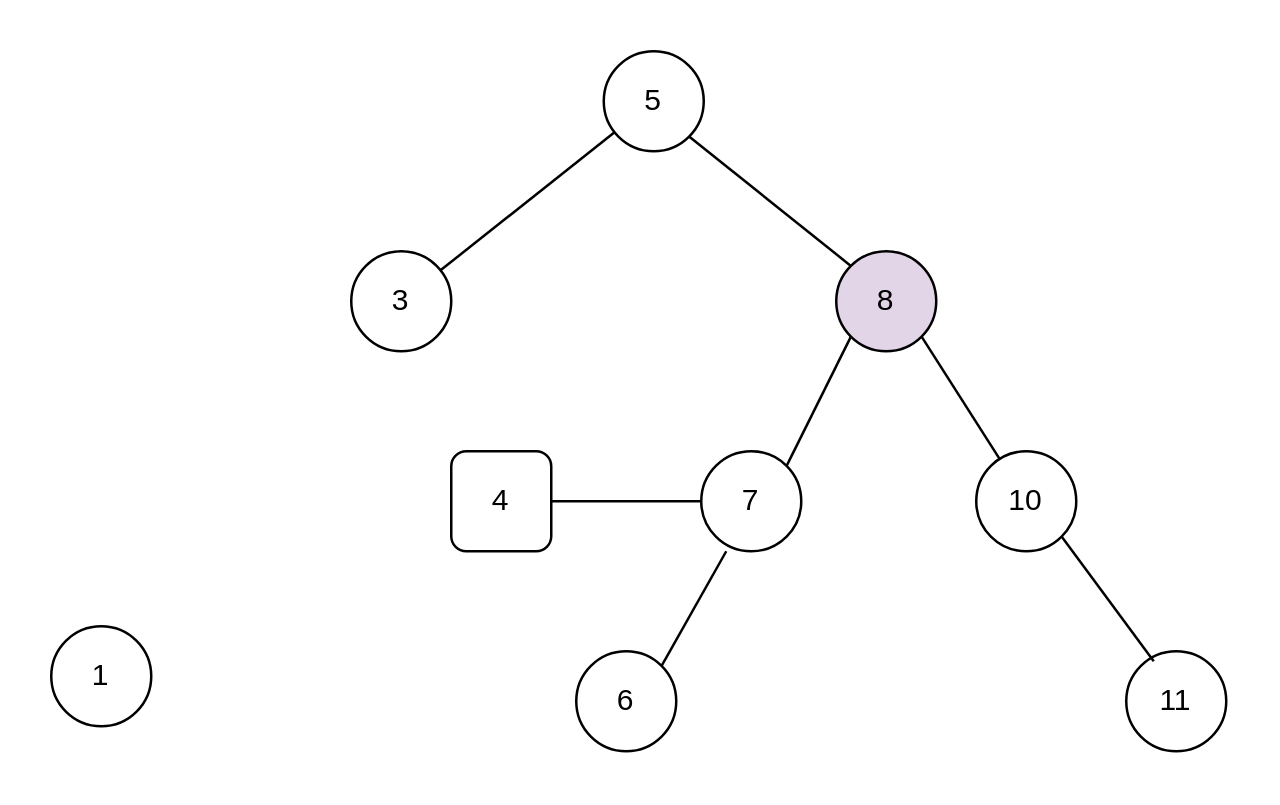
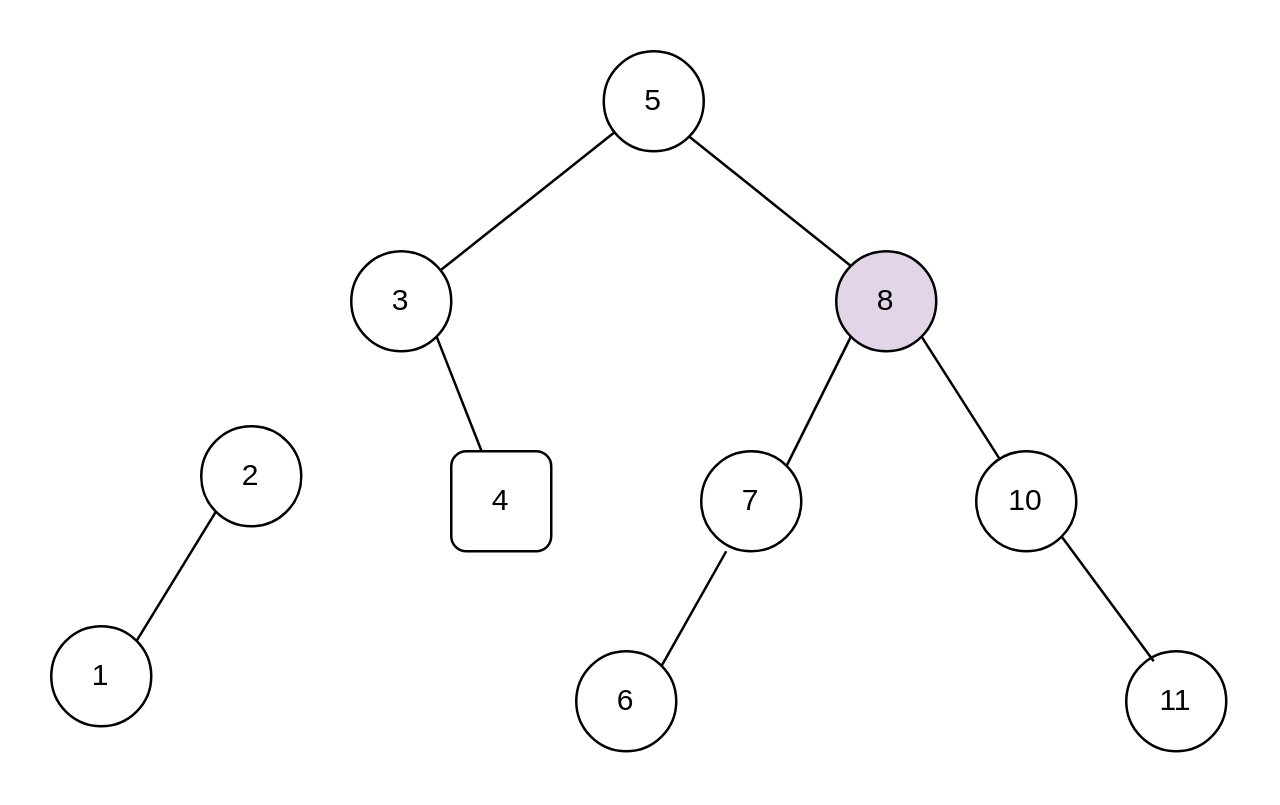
none -> (251, 476)
(626, 501) -> (459, 394)
none -> (176, 577)
